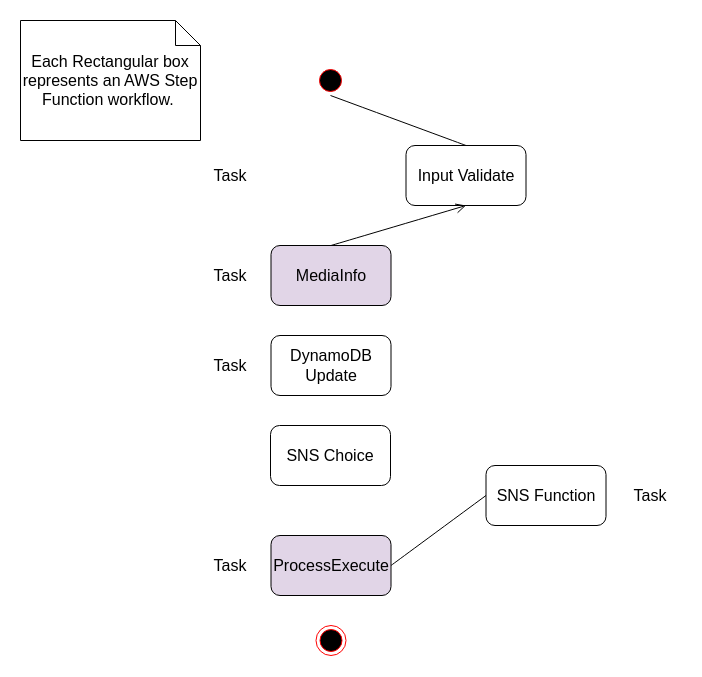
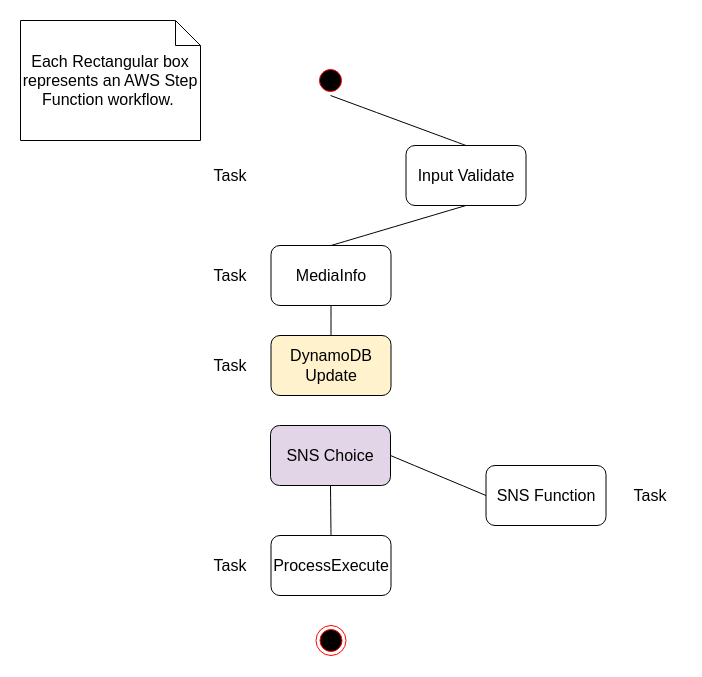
(460, 207) -> (461, 207)
(331, 276) -> (331, 276)
none -> (331, 321)
(331, 366) -> (331, 366)
(331, 456) -> (331, 456)
none -> (436, 475)
none -> (331, 510)
(439, 530) -> none
(331, 566) -> (331, 566)
